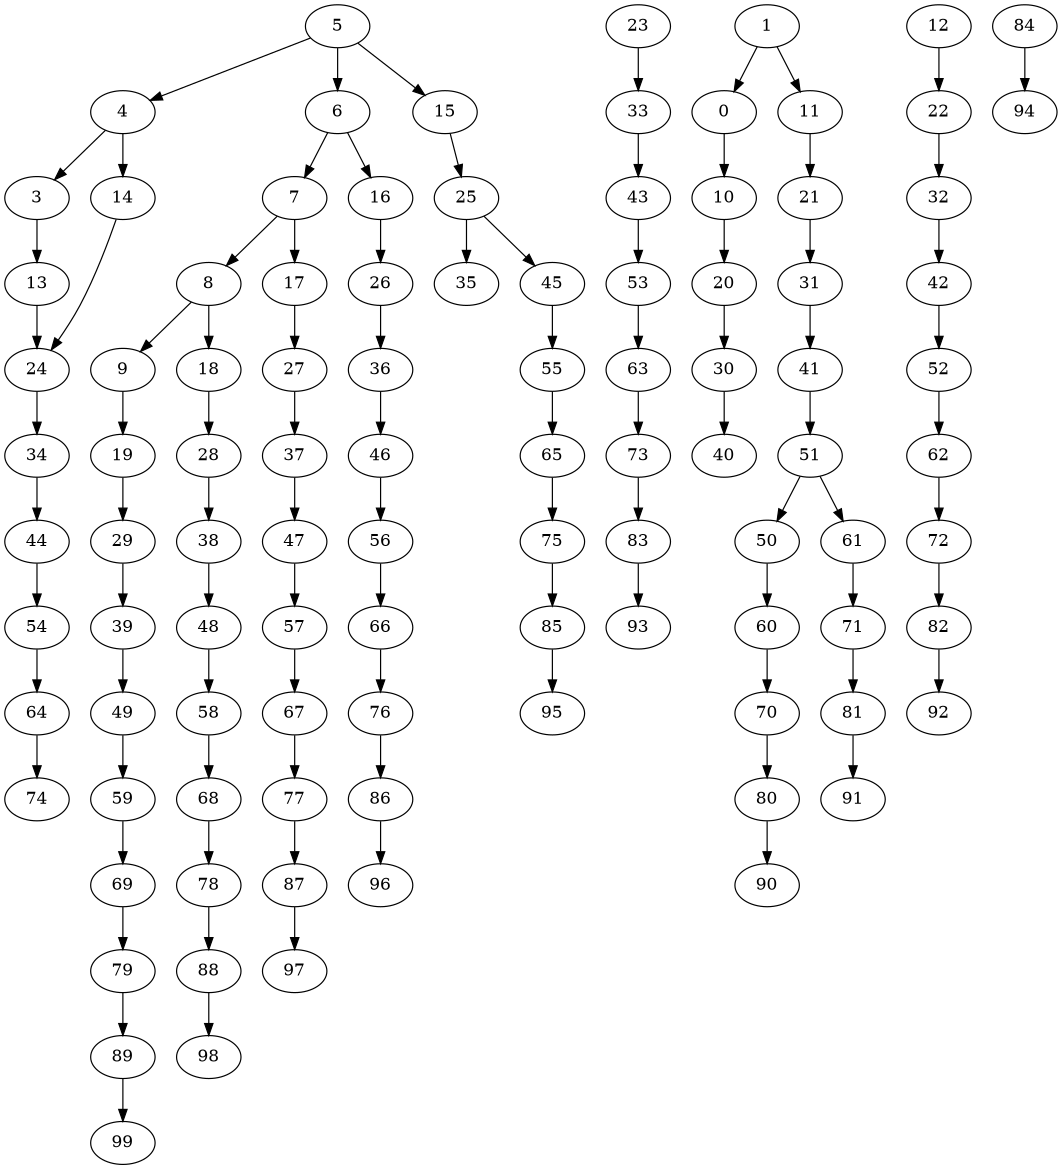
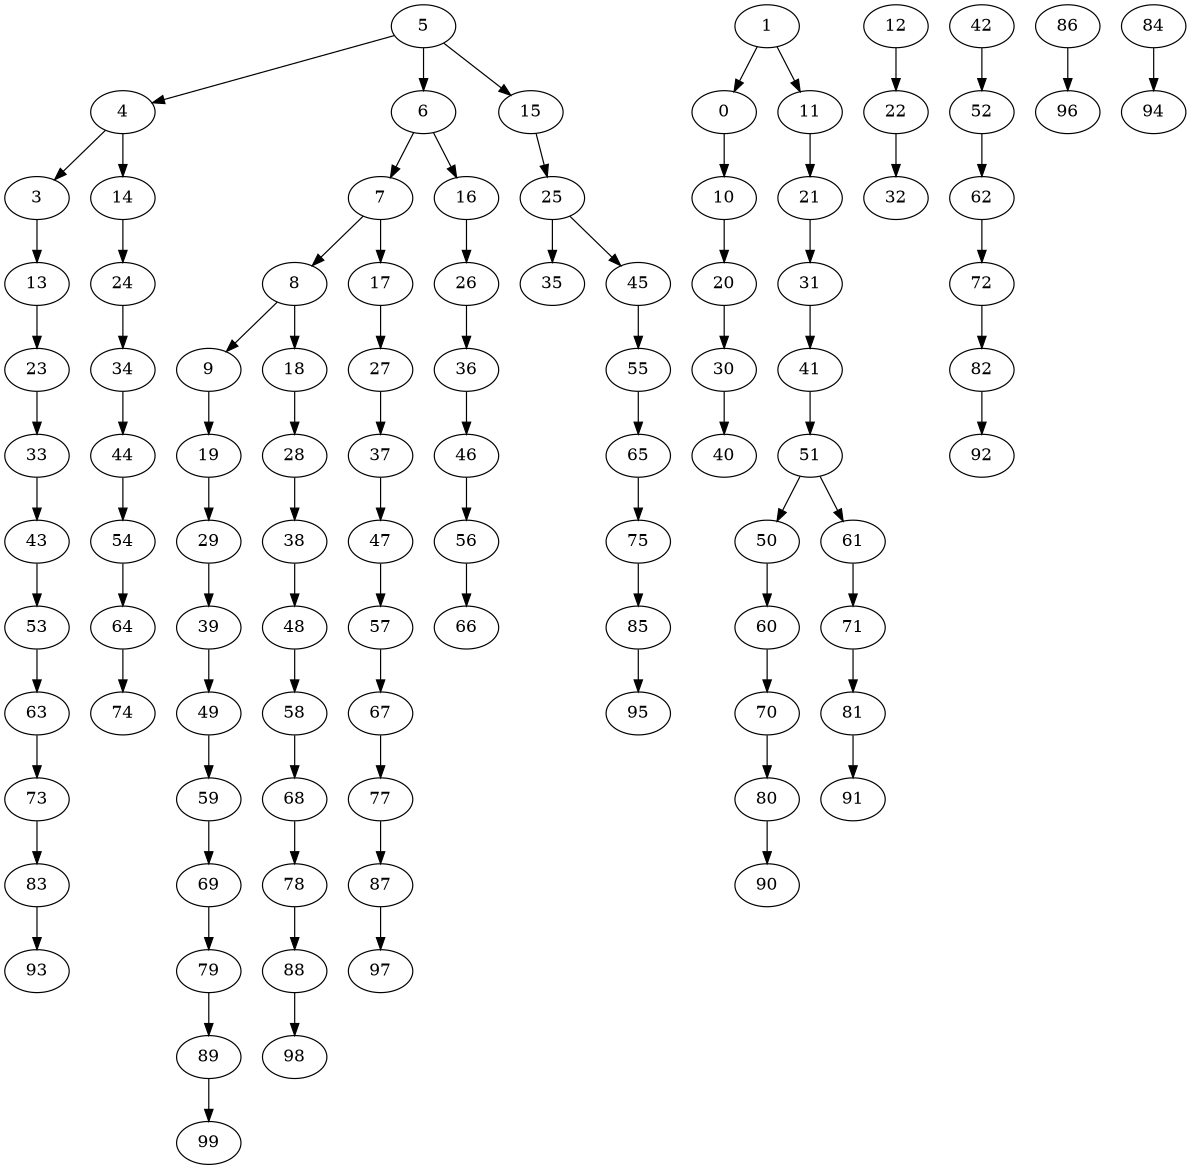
(939, 235) -> none
(37, 321) -> (37, 321)
(381, 713) -> none
